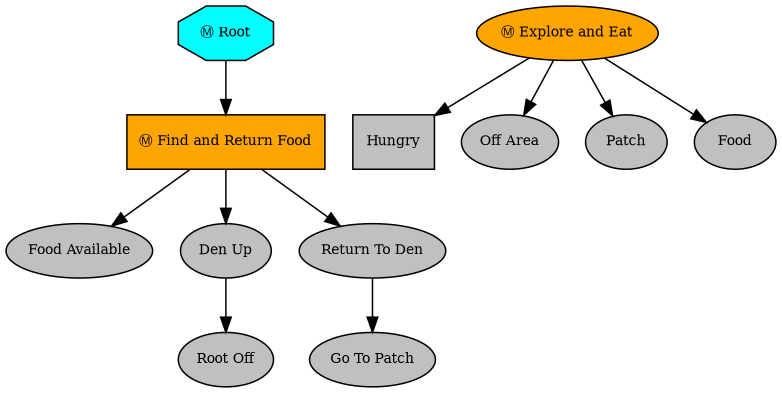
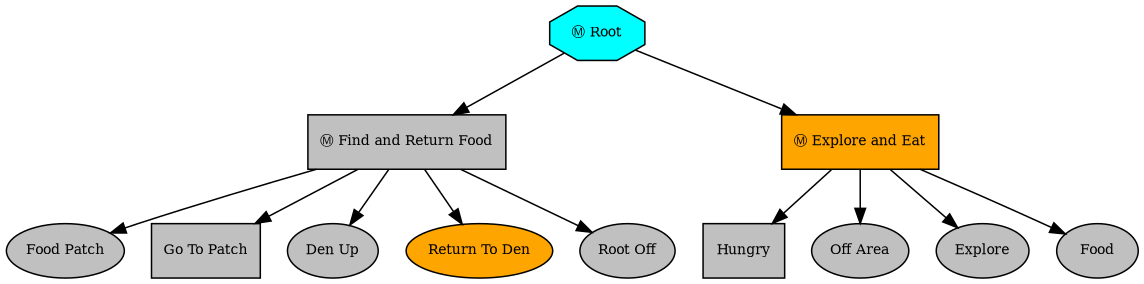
(567, 33) -> (860, 142)
none -> (708, 79)
(226, 142) -> (407, 142)
(626, 142) -> (983, 251)
(79, 251) -> (65, 251)
(372, 251) -> (479, 251)
(226, 298) -> (520, 198)
(372, 298) -> (313, 193)
(372, 360) -> (206, 251)
